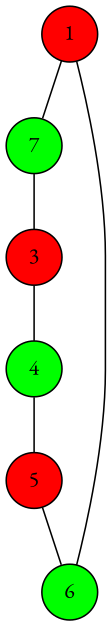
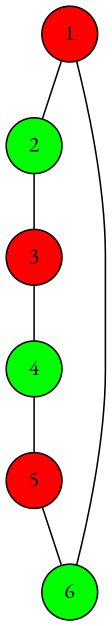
(34, 146) -> (34, 146)
